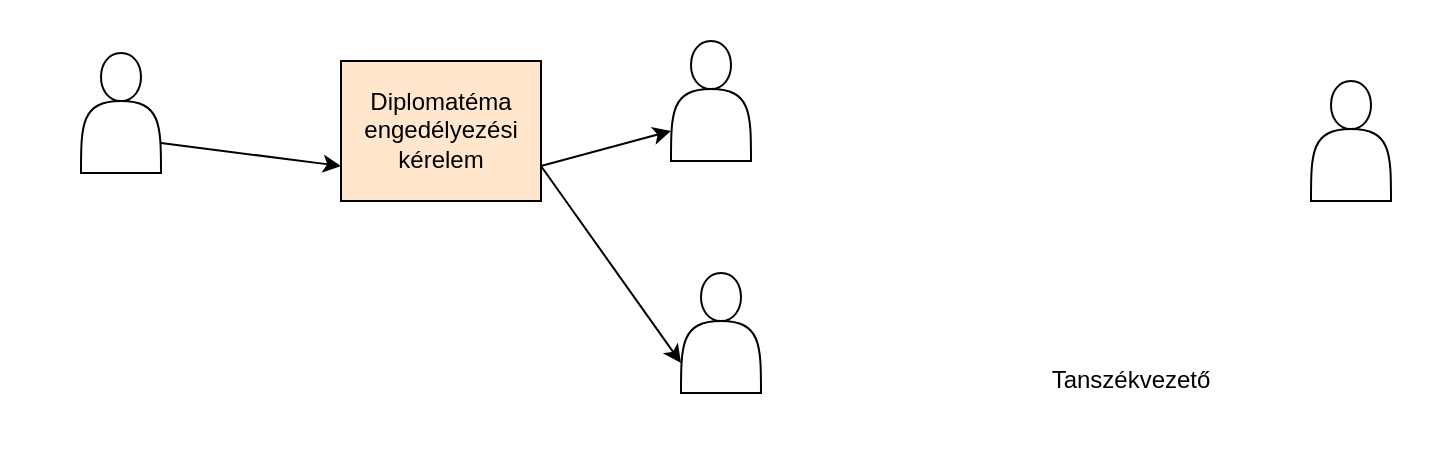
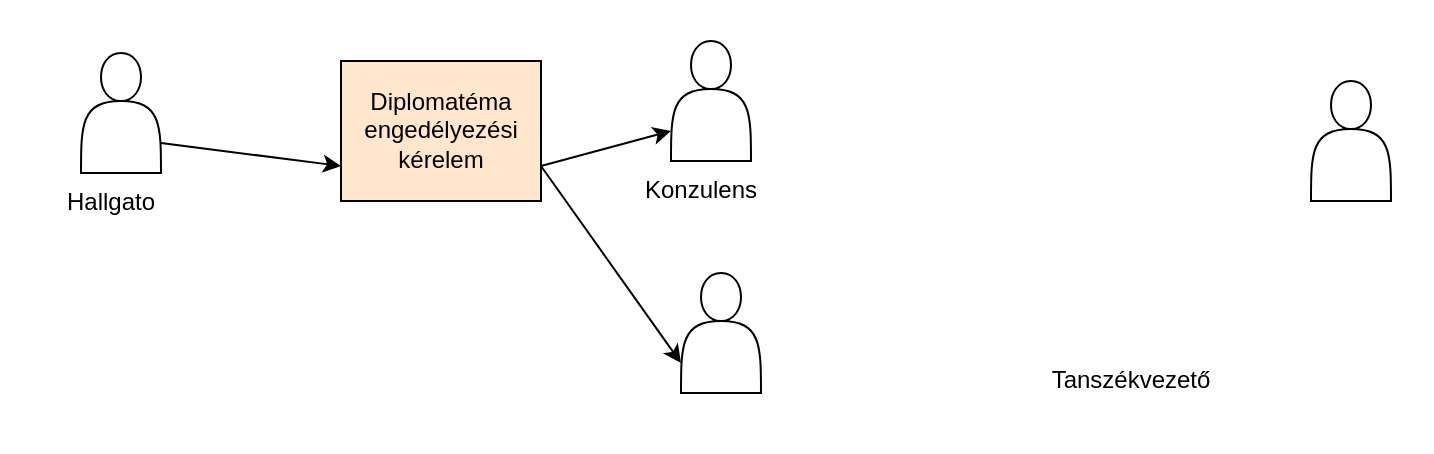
none -> (701, 191)
none -> (111, 203)
